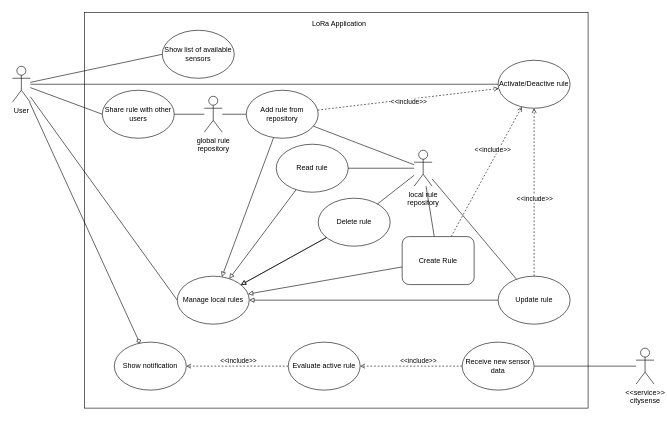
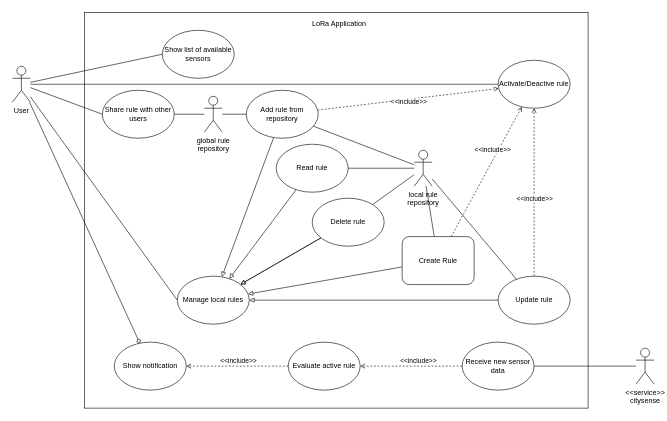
(354, 222) -> (348, 222)
